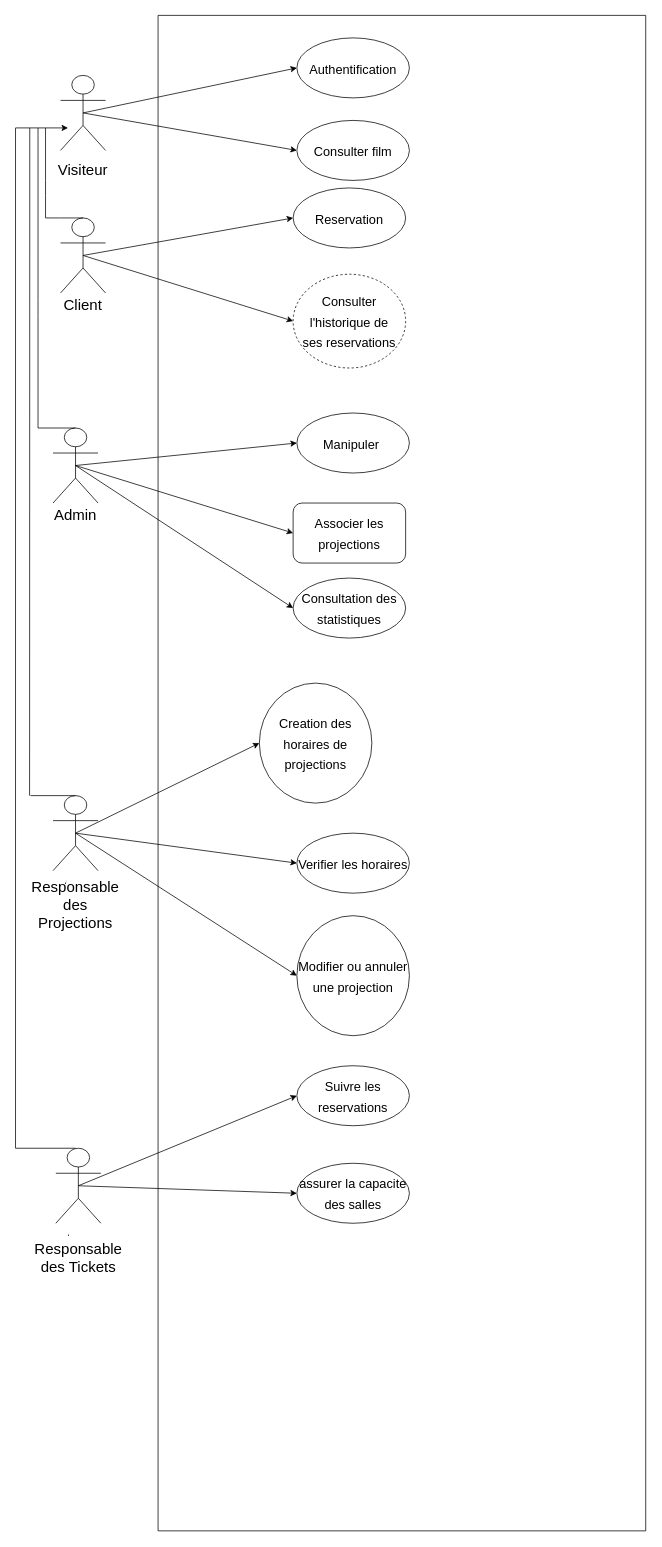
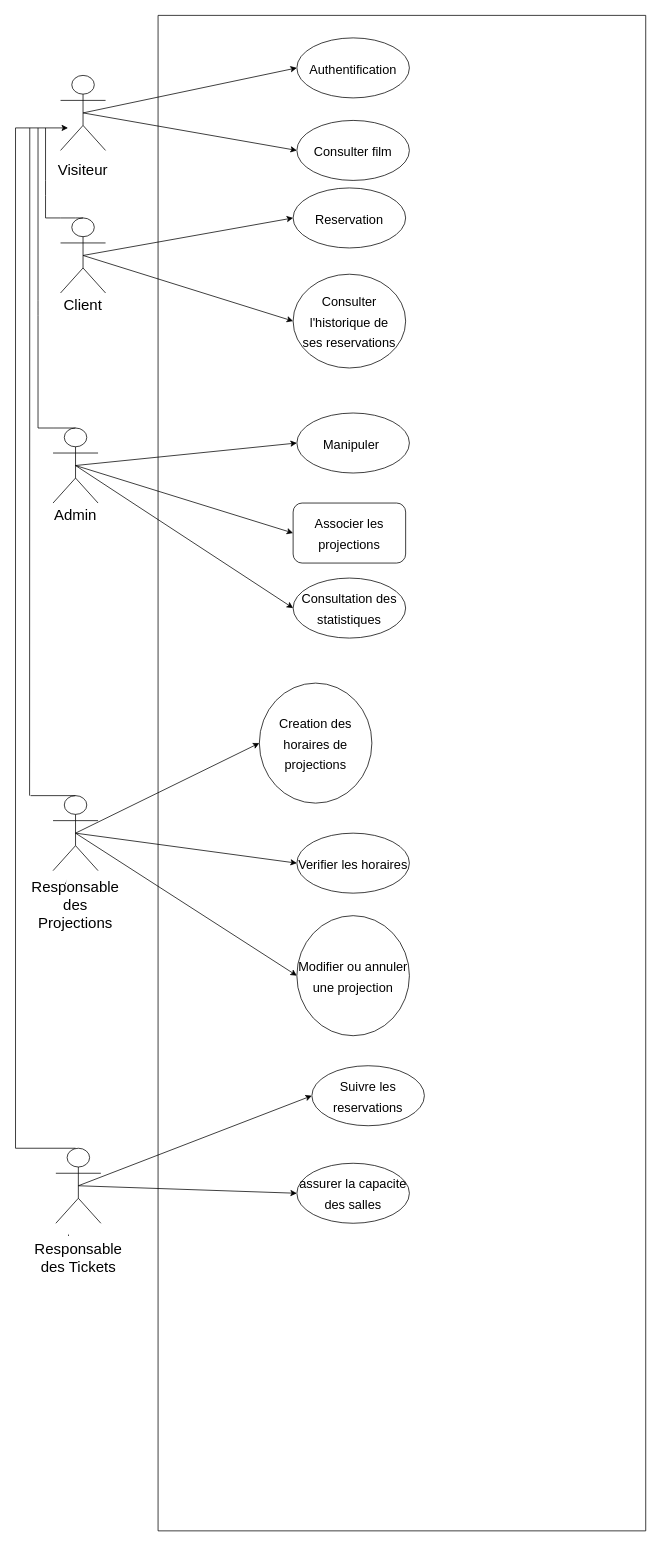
(349, 321) -> (349, 321)
(353, 1095) -> (368, 1095)
